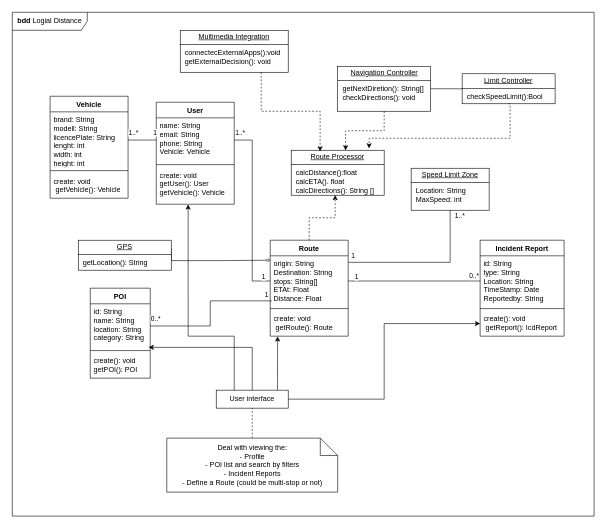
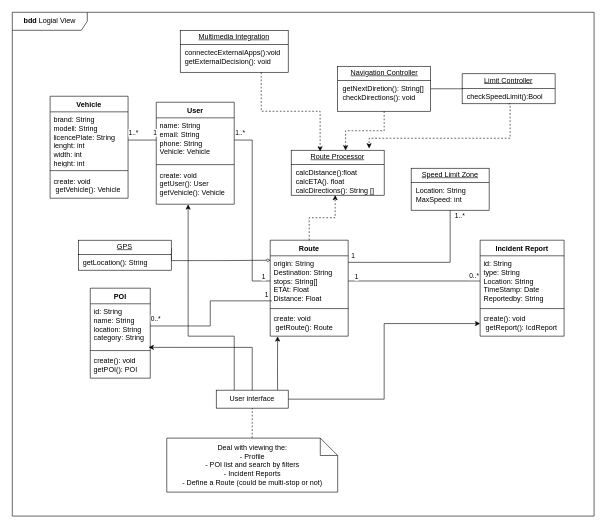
(50, 21) -> (50, 21)
